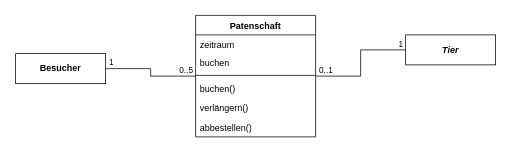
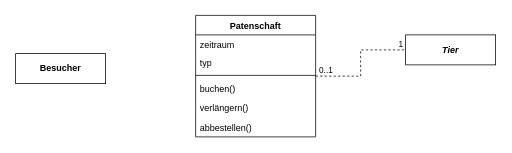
(360, 62) -> (360, 62)
(215, 64) -> (207, 64)
(150, 71) -> none
